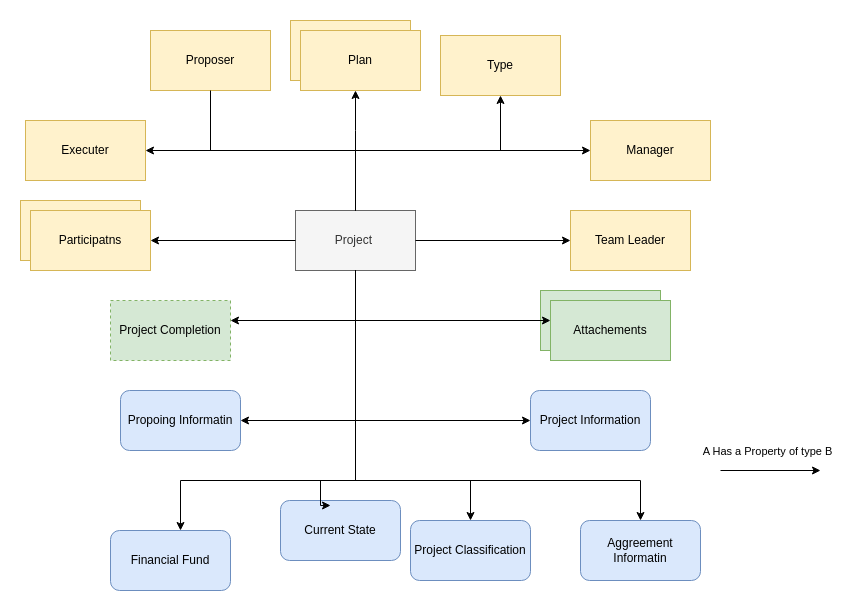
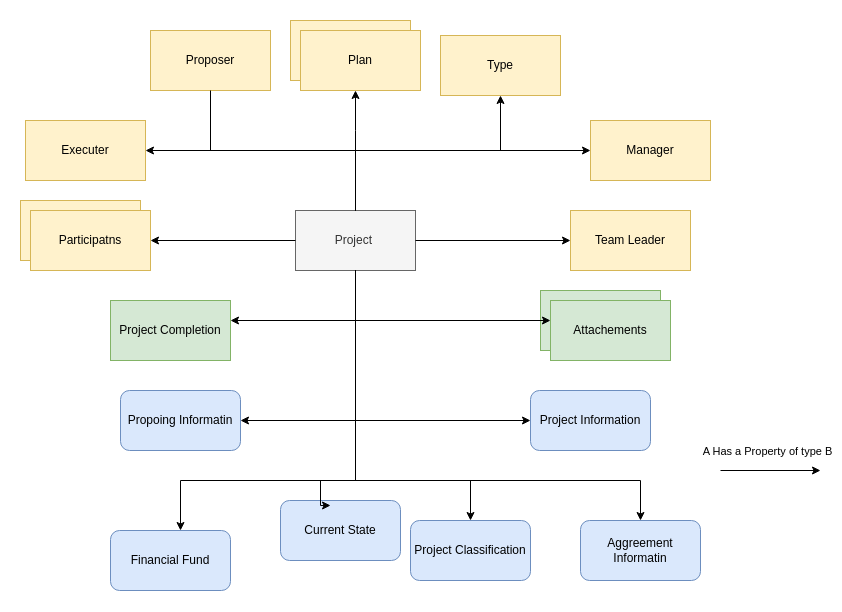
(171, 331) -> (171, 331)
